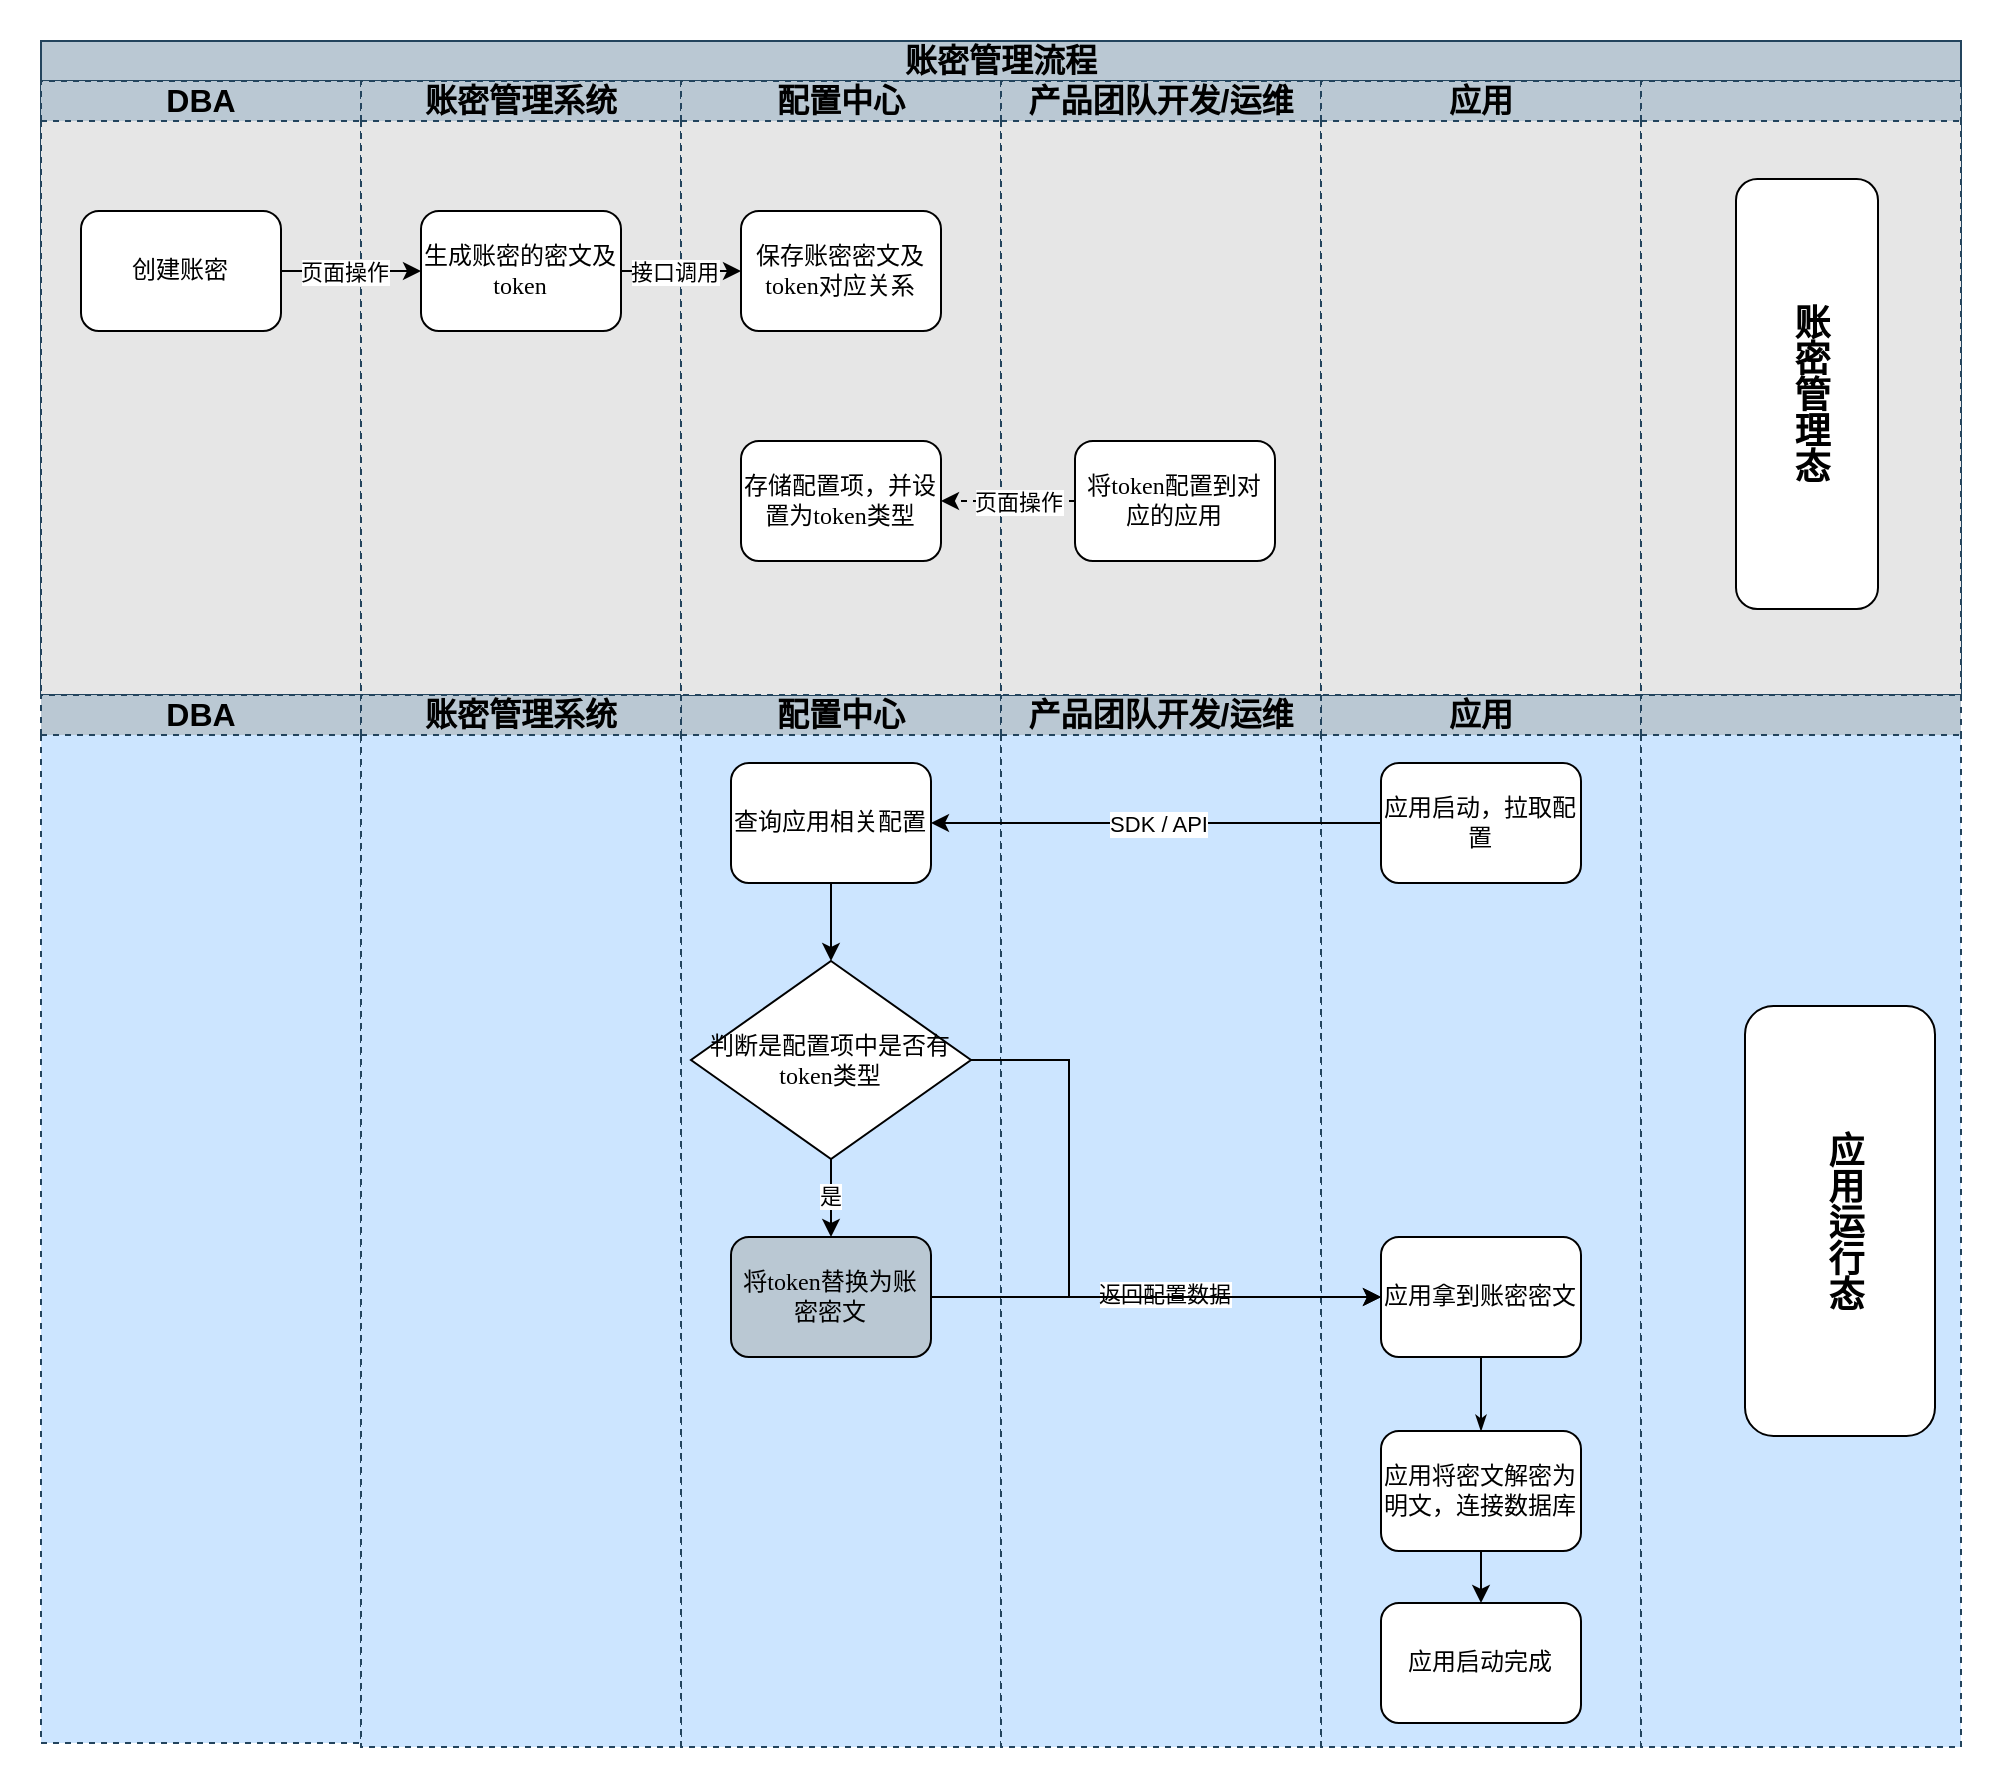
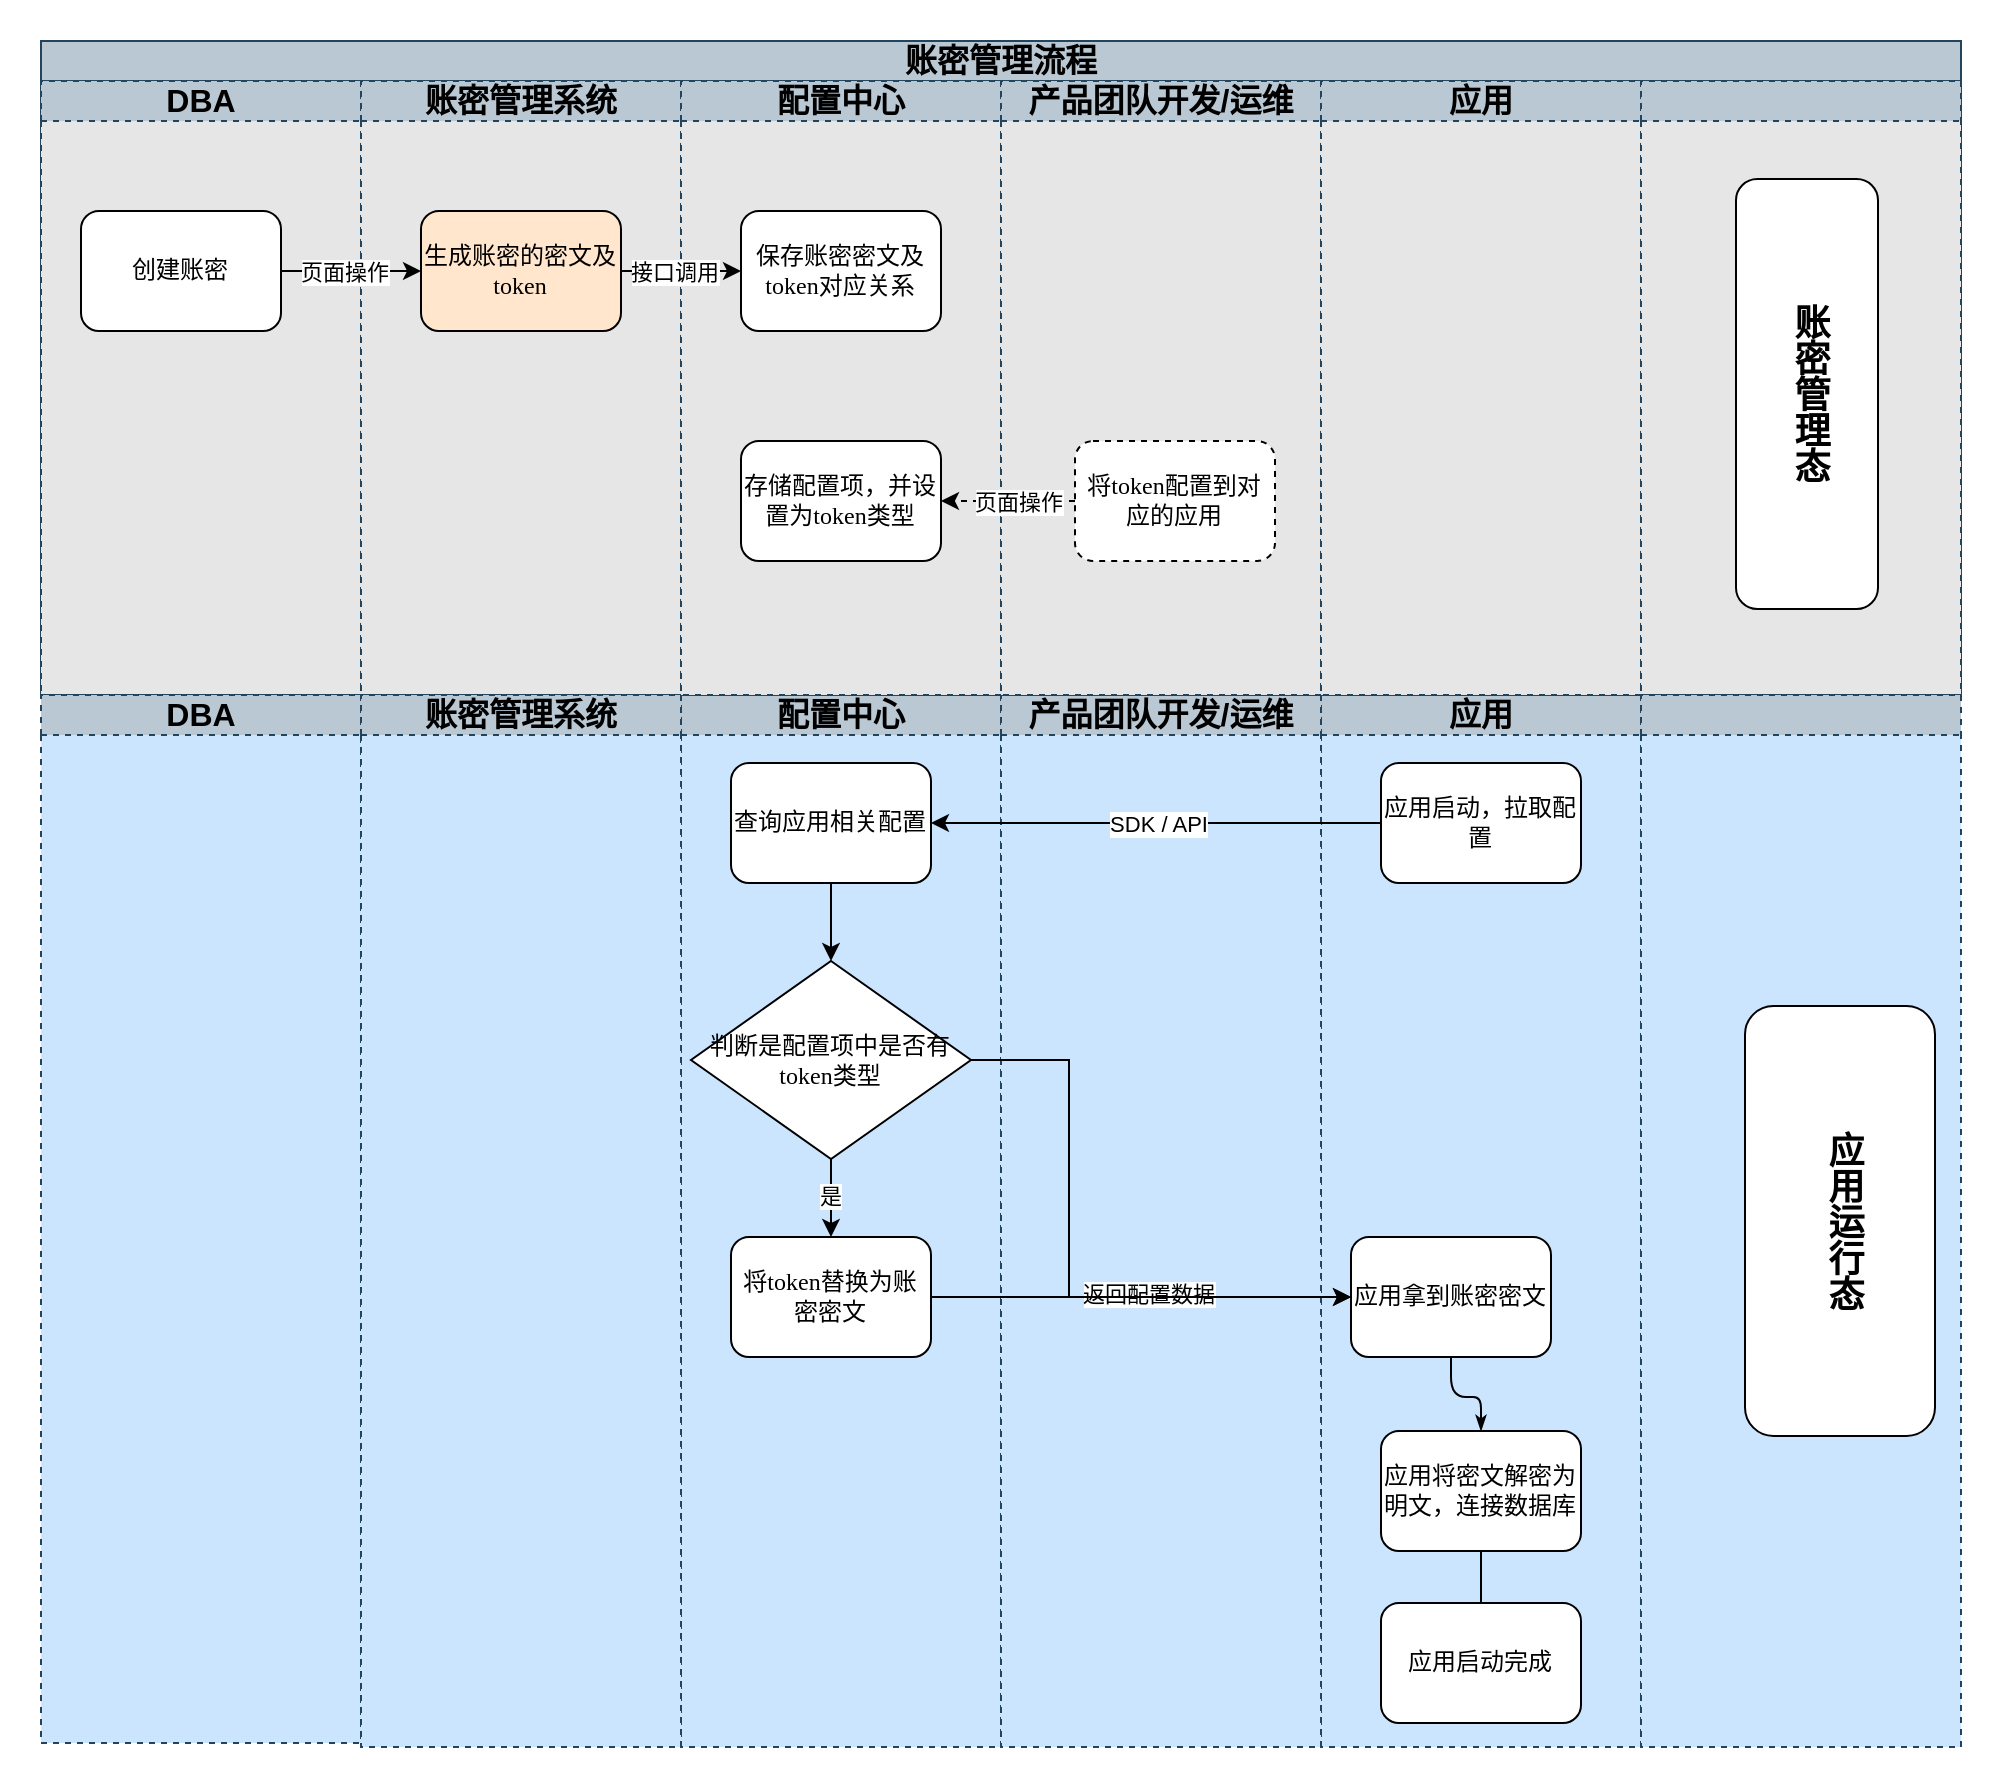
(521, 271) -> (521, 271)
(1175, 501) -> (1175, 501)
(831, 1297) -> (831, 1297)
(1481, 1297) -> (1451, 1297)
(1481, 1588) -> (1481, 1593)
